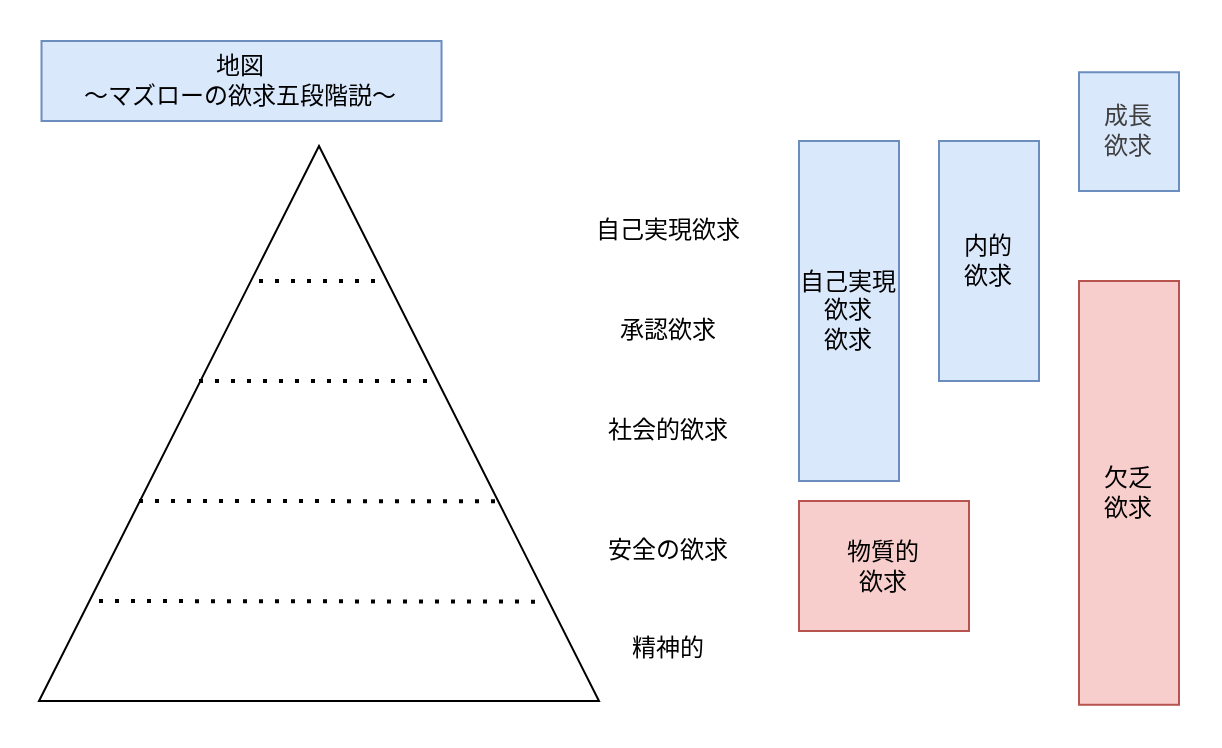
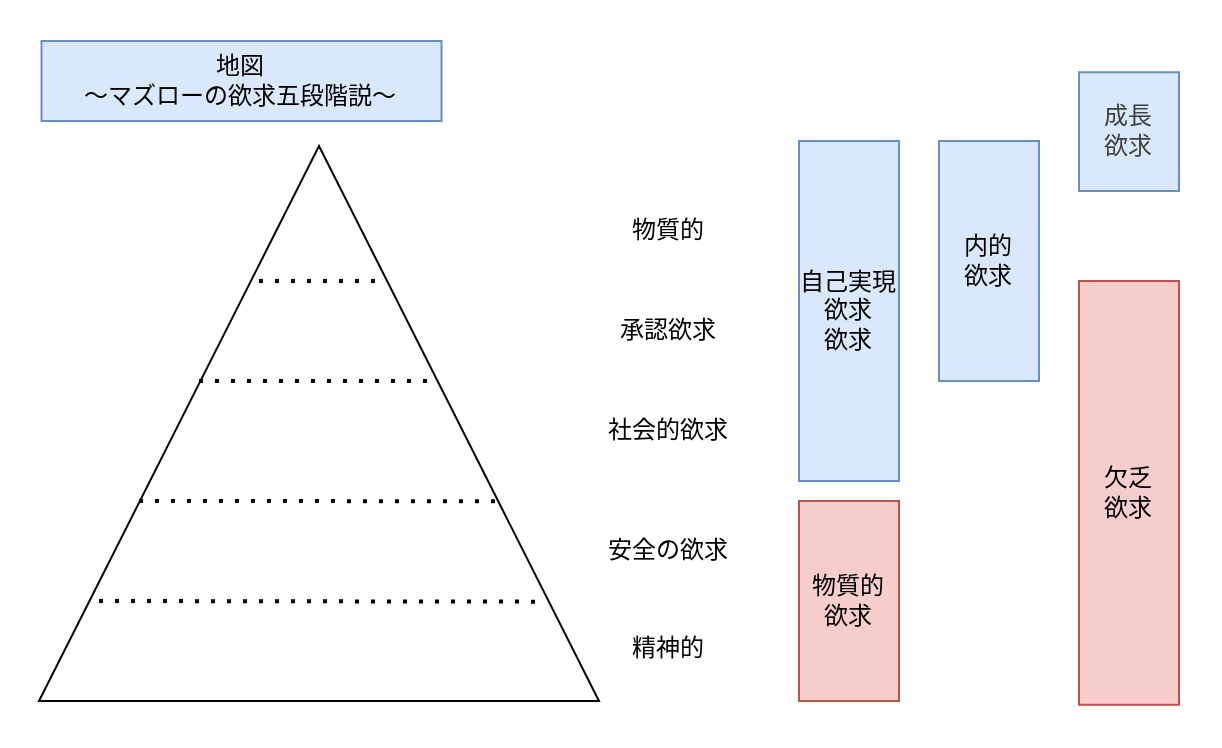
(669, 231) -> (669, 231)
(884, 566) -> (849, 601)
